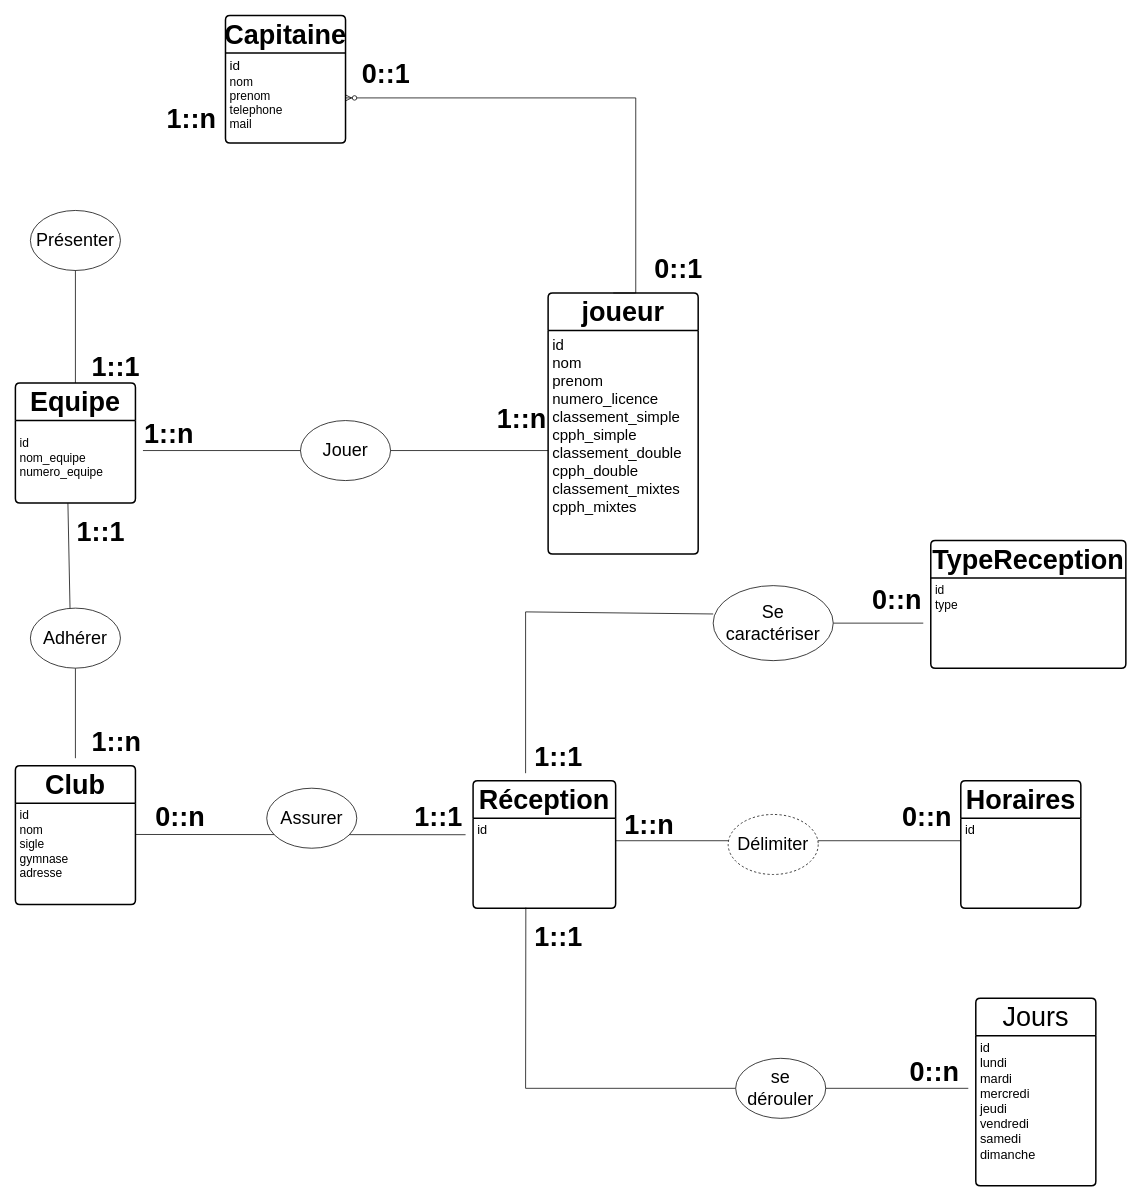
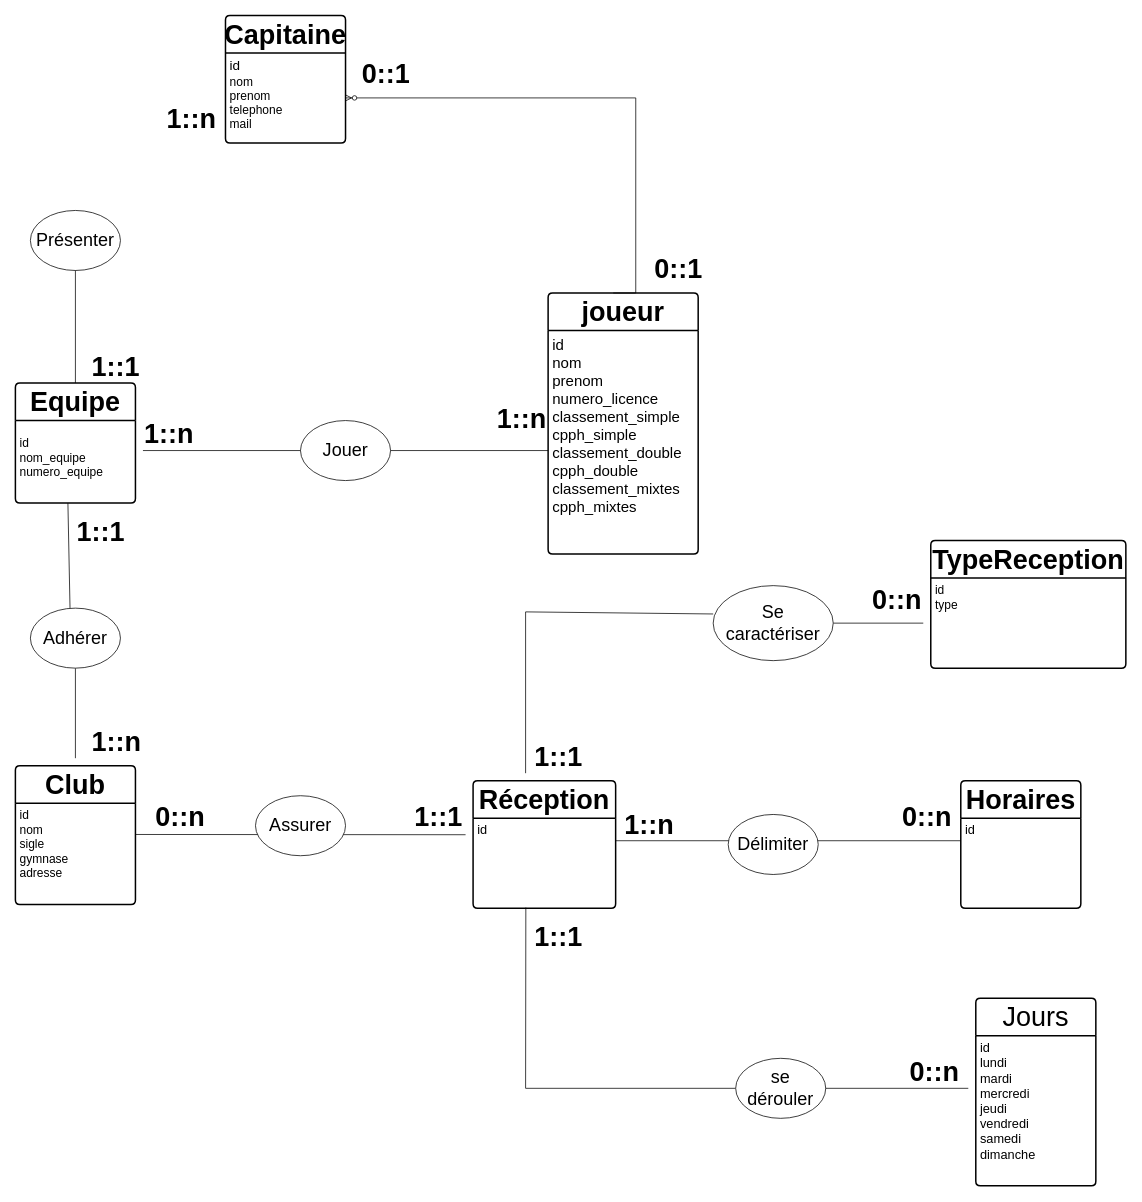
(312, 818) -> (300, 825)
(773, 844) -> (773, 844)
